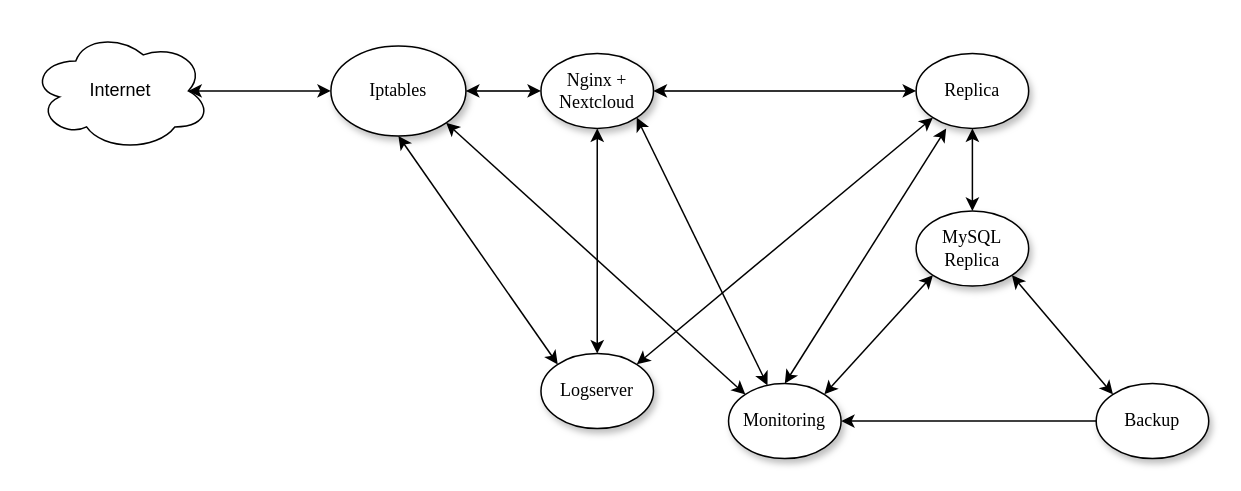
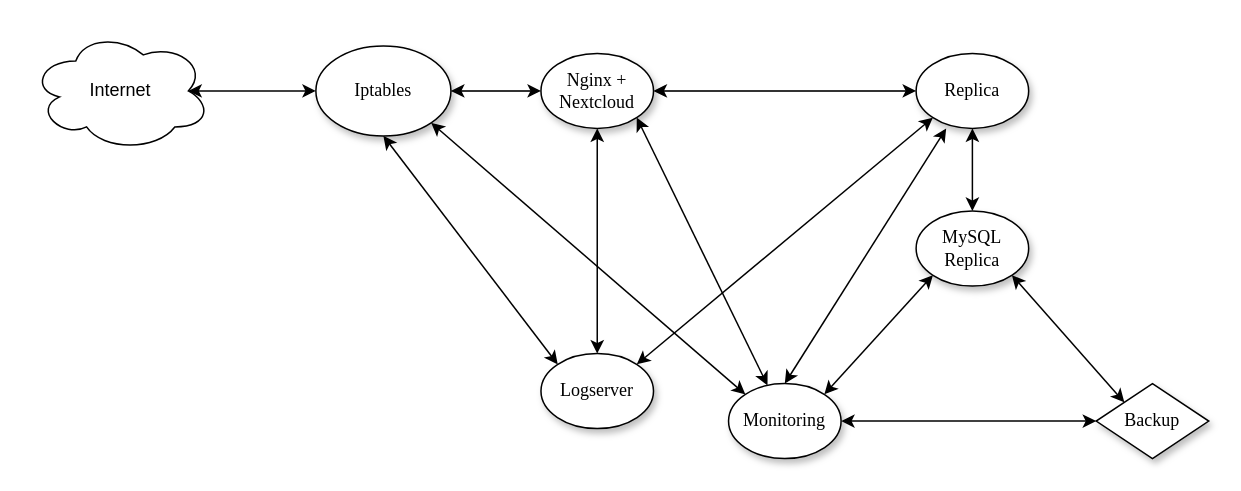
(398, 91) -> (383, 91)
(1089, 421) -> (1084, 421)
(1152, 421) -> (1152, 421)
